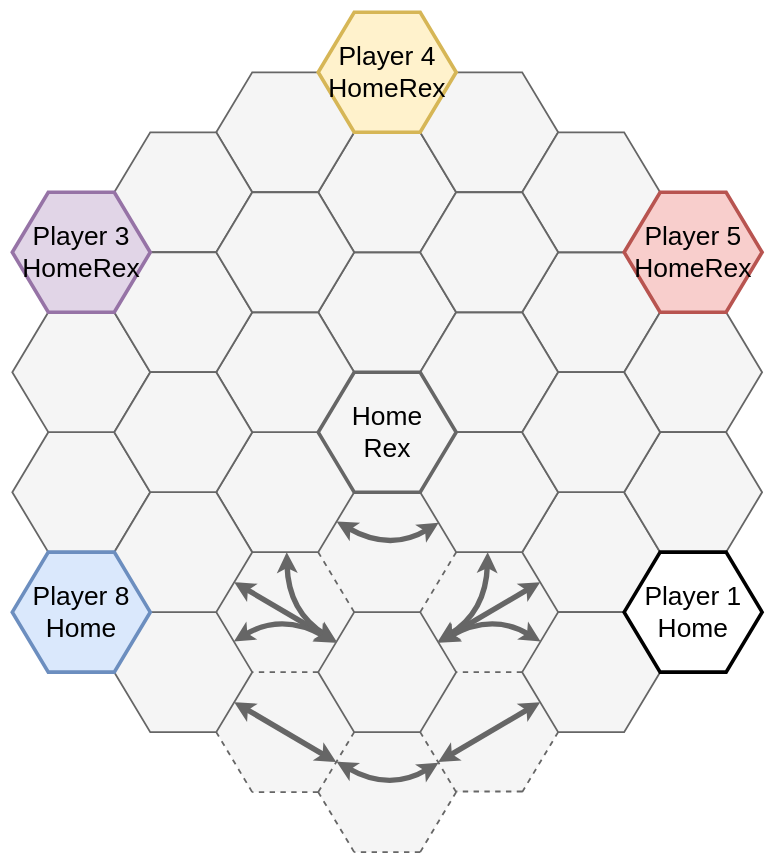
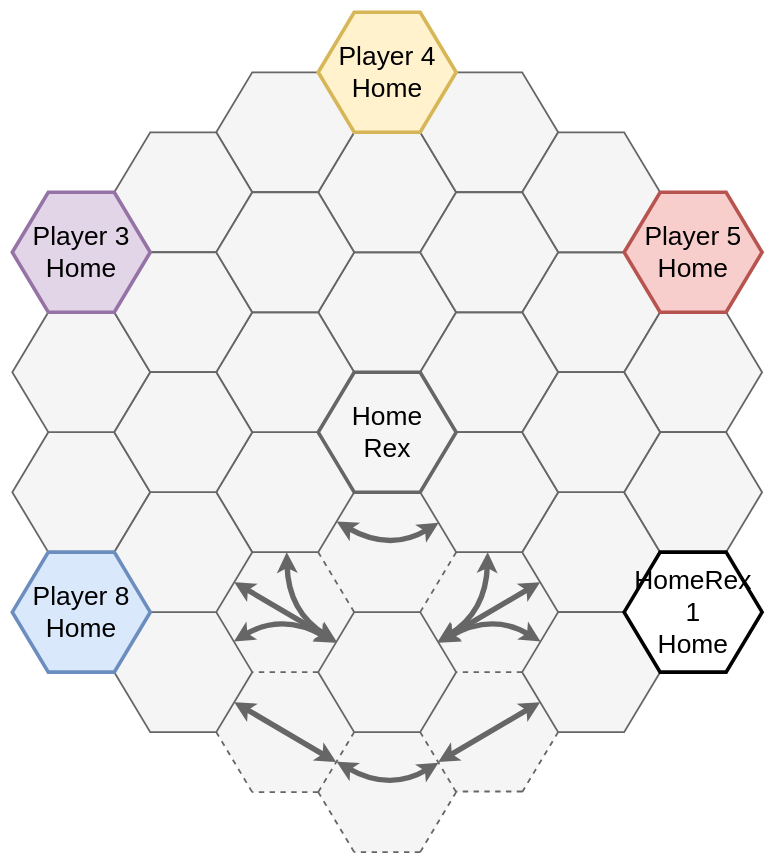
(387, 72) -> (387, 72)
(81, 252) -> (81, 252)
(693, 252) -> (693, 252)
(693, 612) -> (693, 612)
